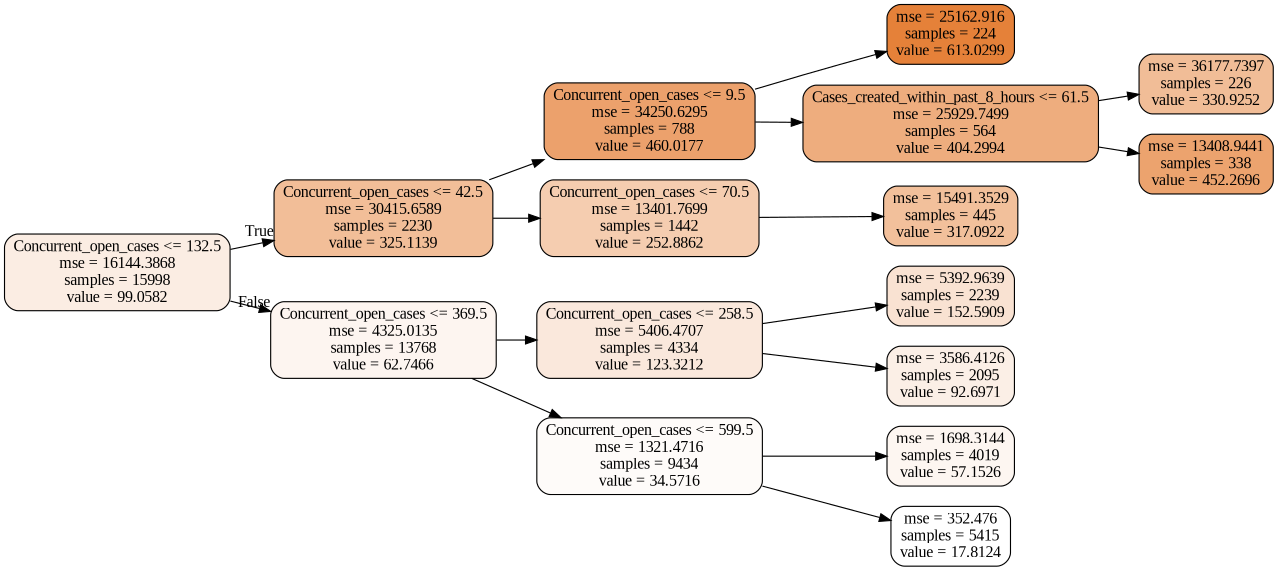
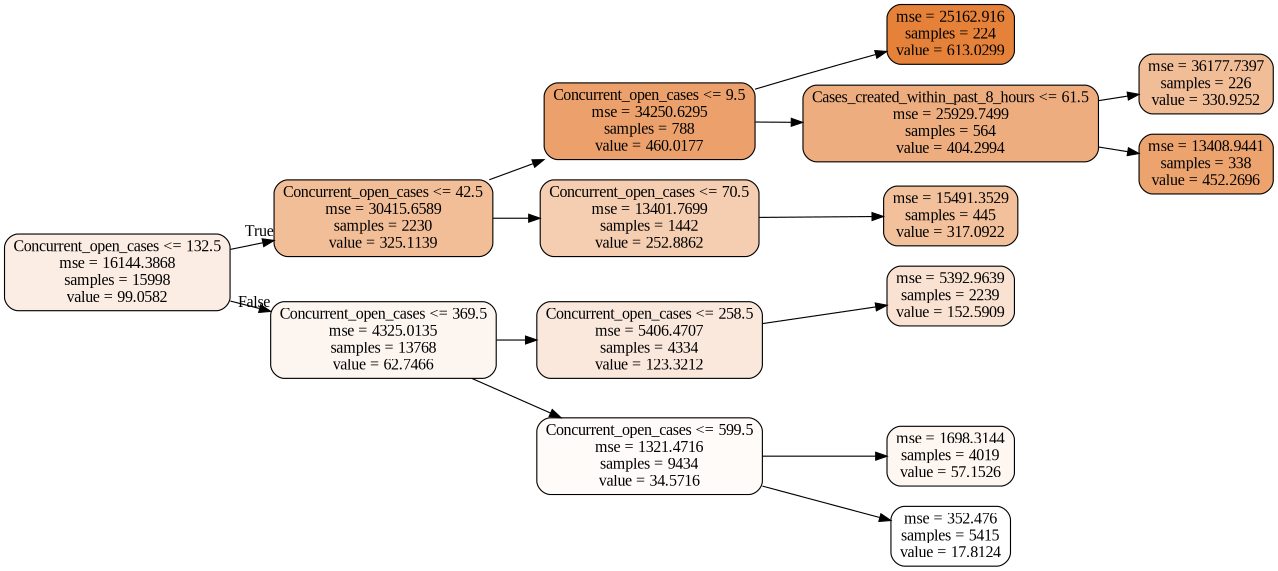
(951, 376) -> none
